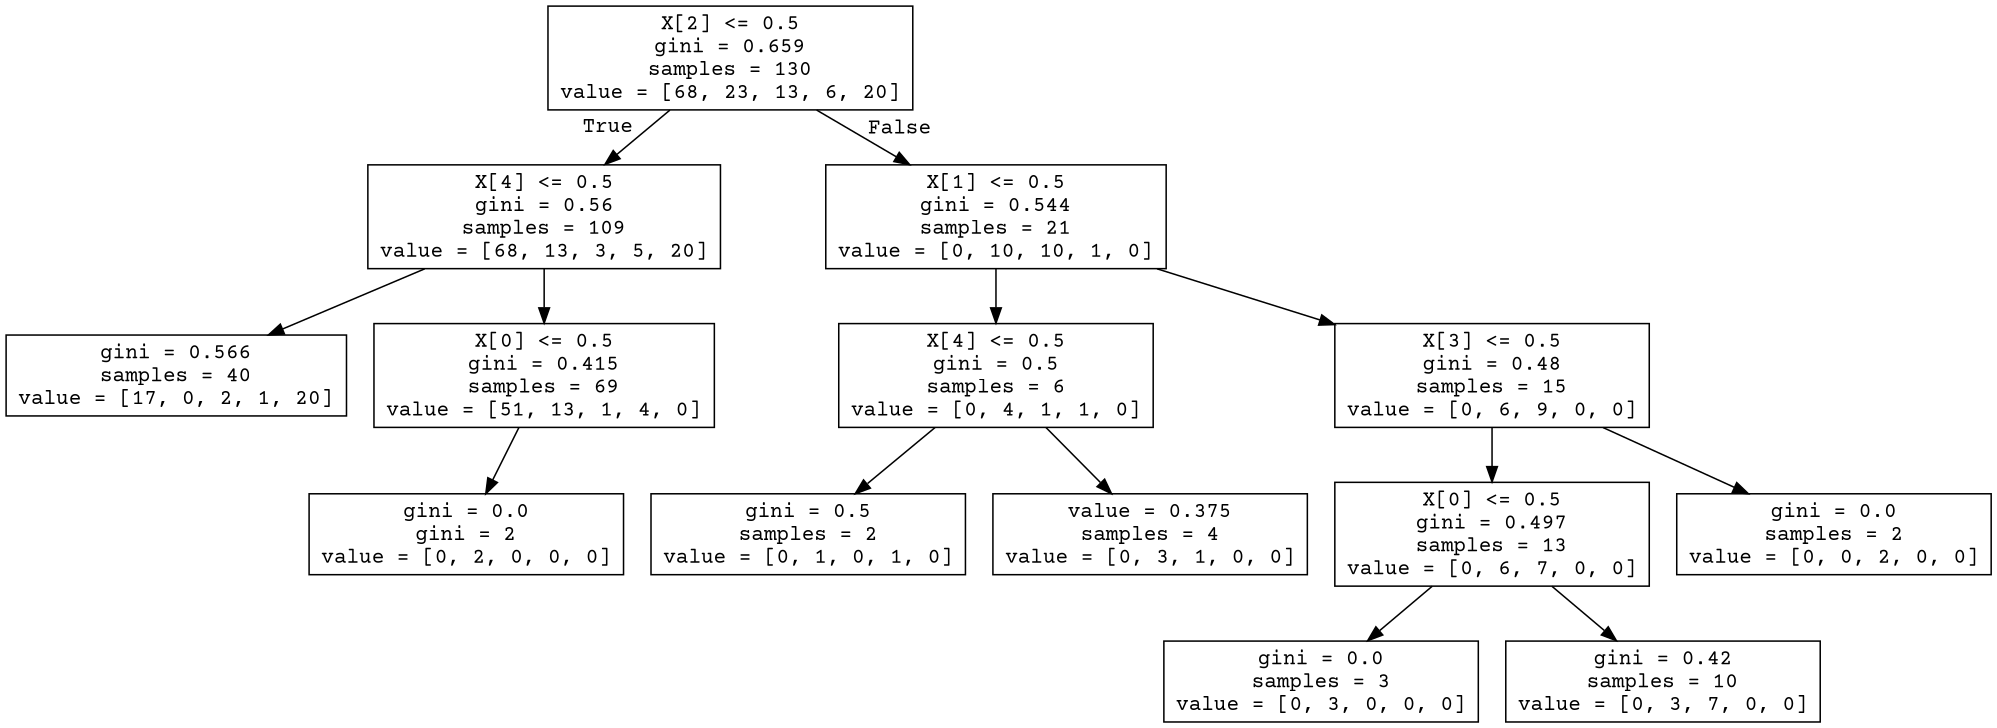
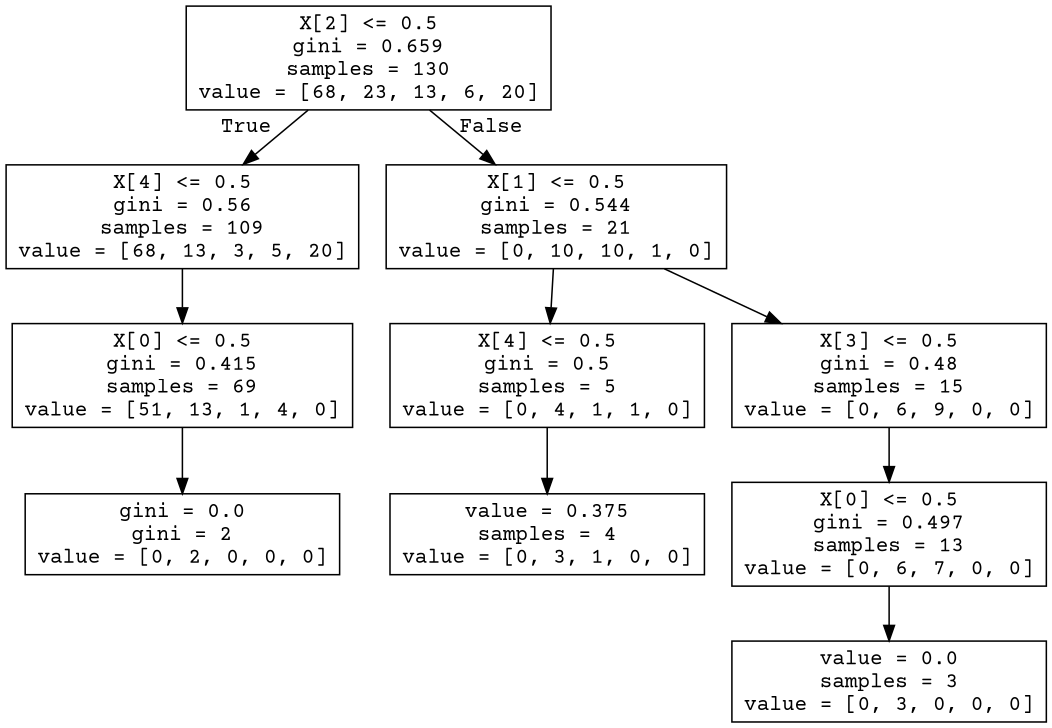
(176, 375) -> none
(996, 375) -> (547, 375)
(808, 534) -> none
(1834, 534) -> none
(1321, 682) -> (889, 682)
(1663, 682) -> none
